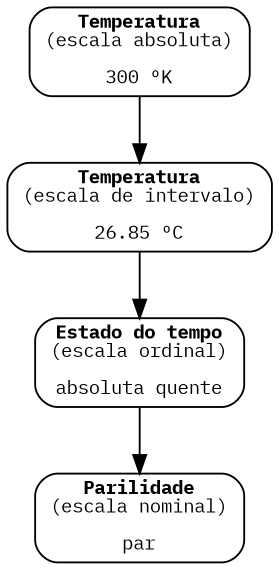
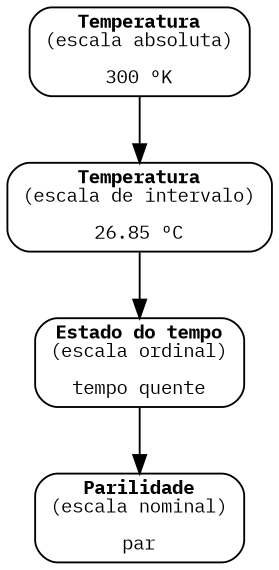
(140, 388) -> (140, 388)
